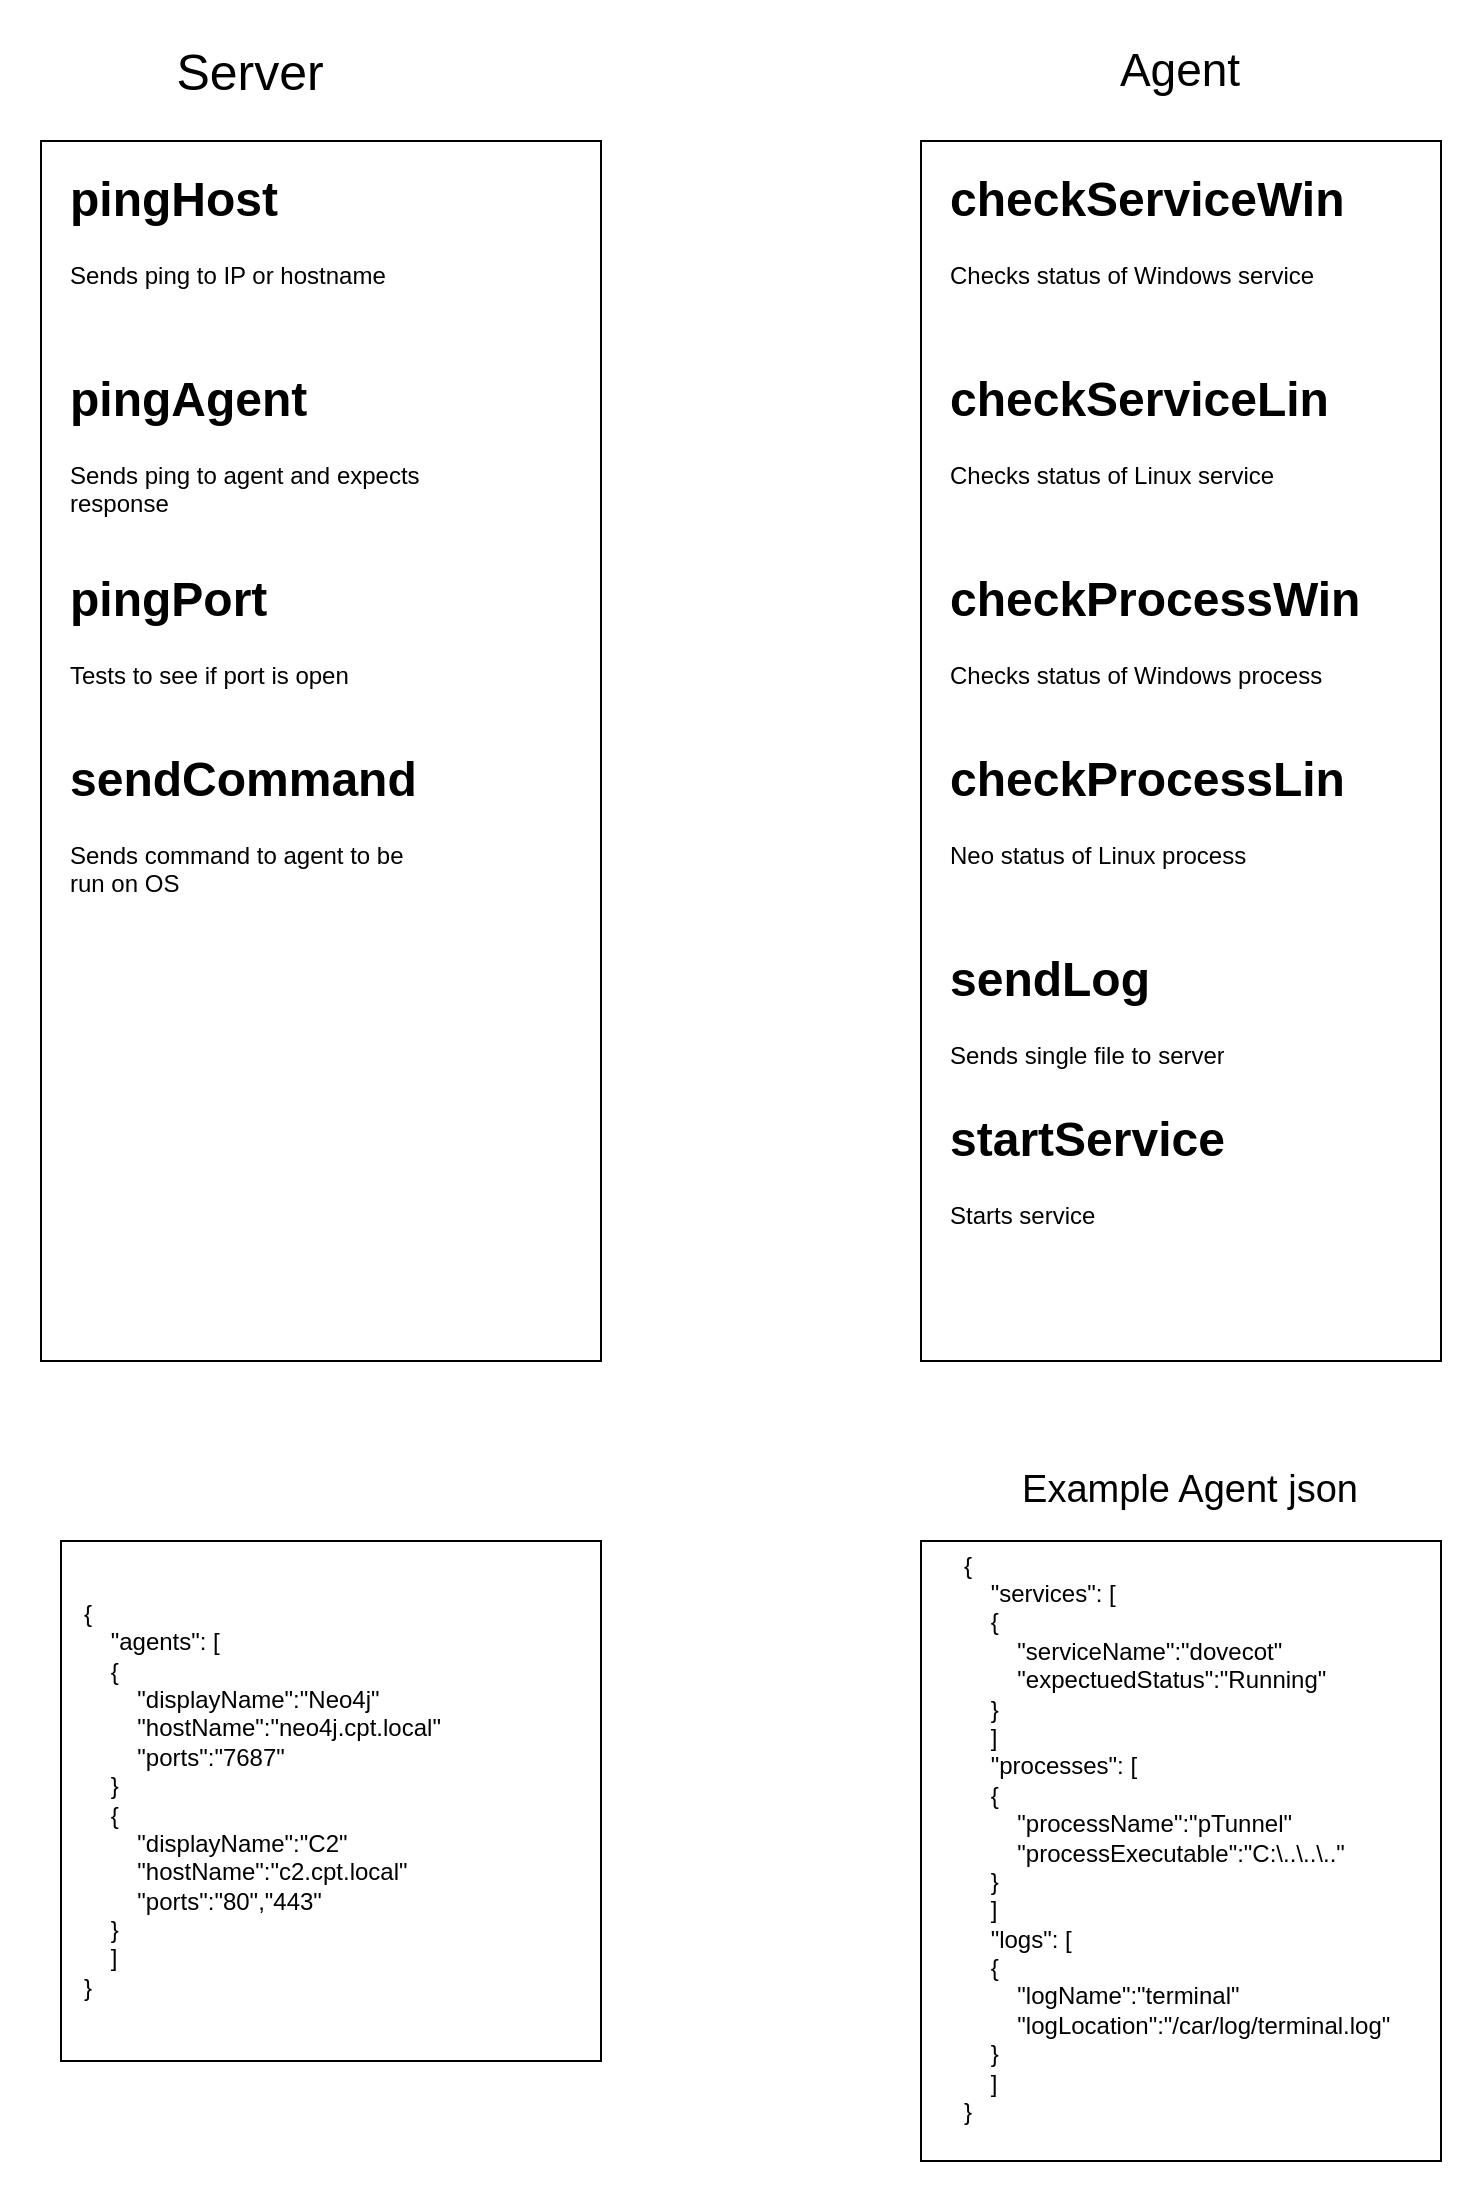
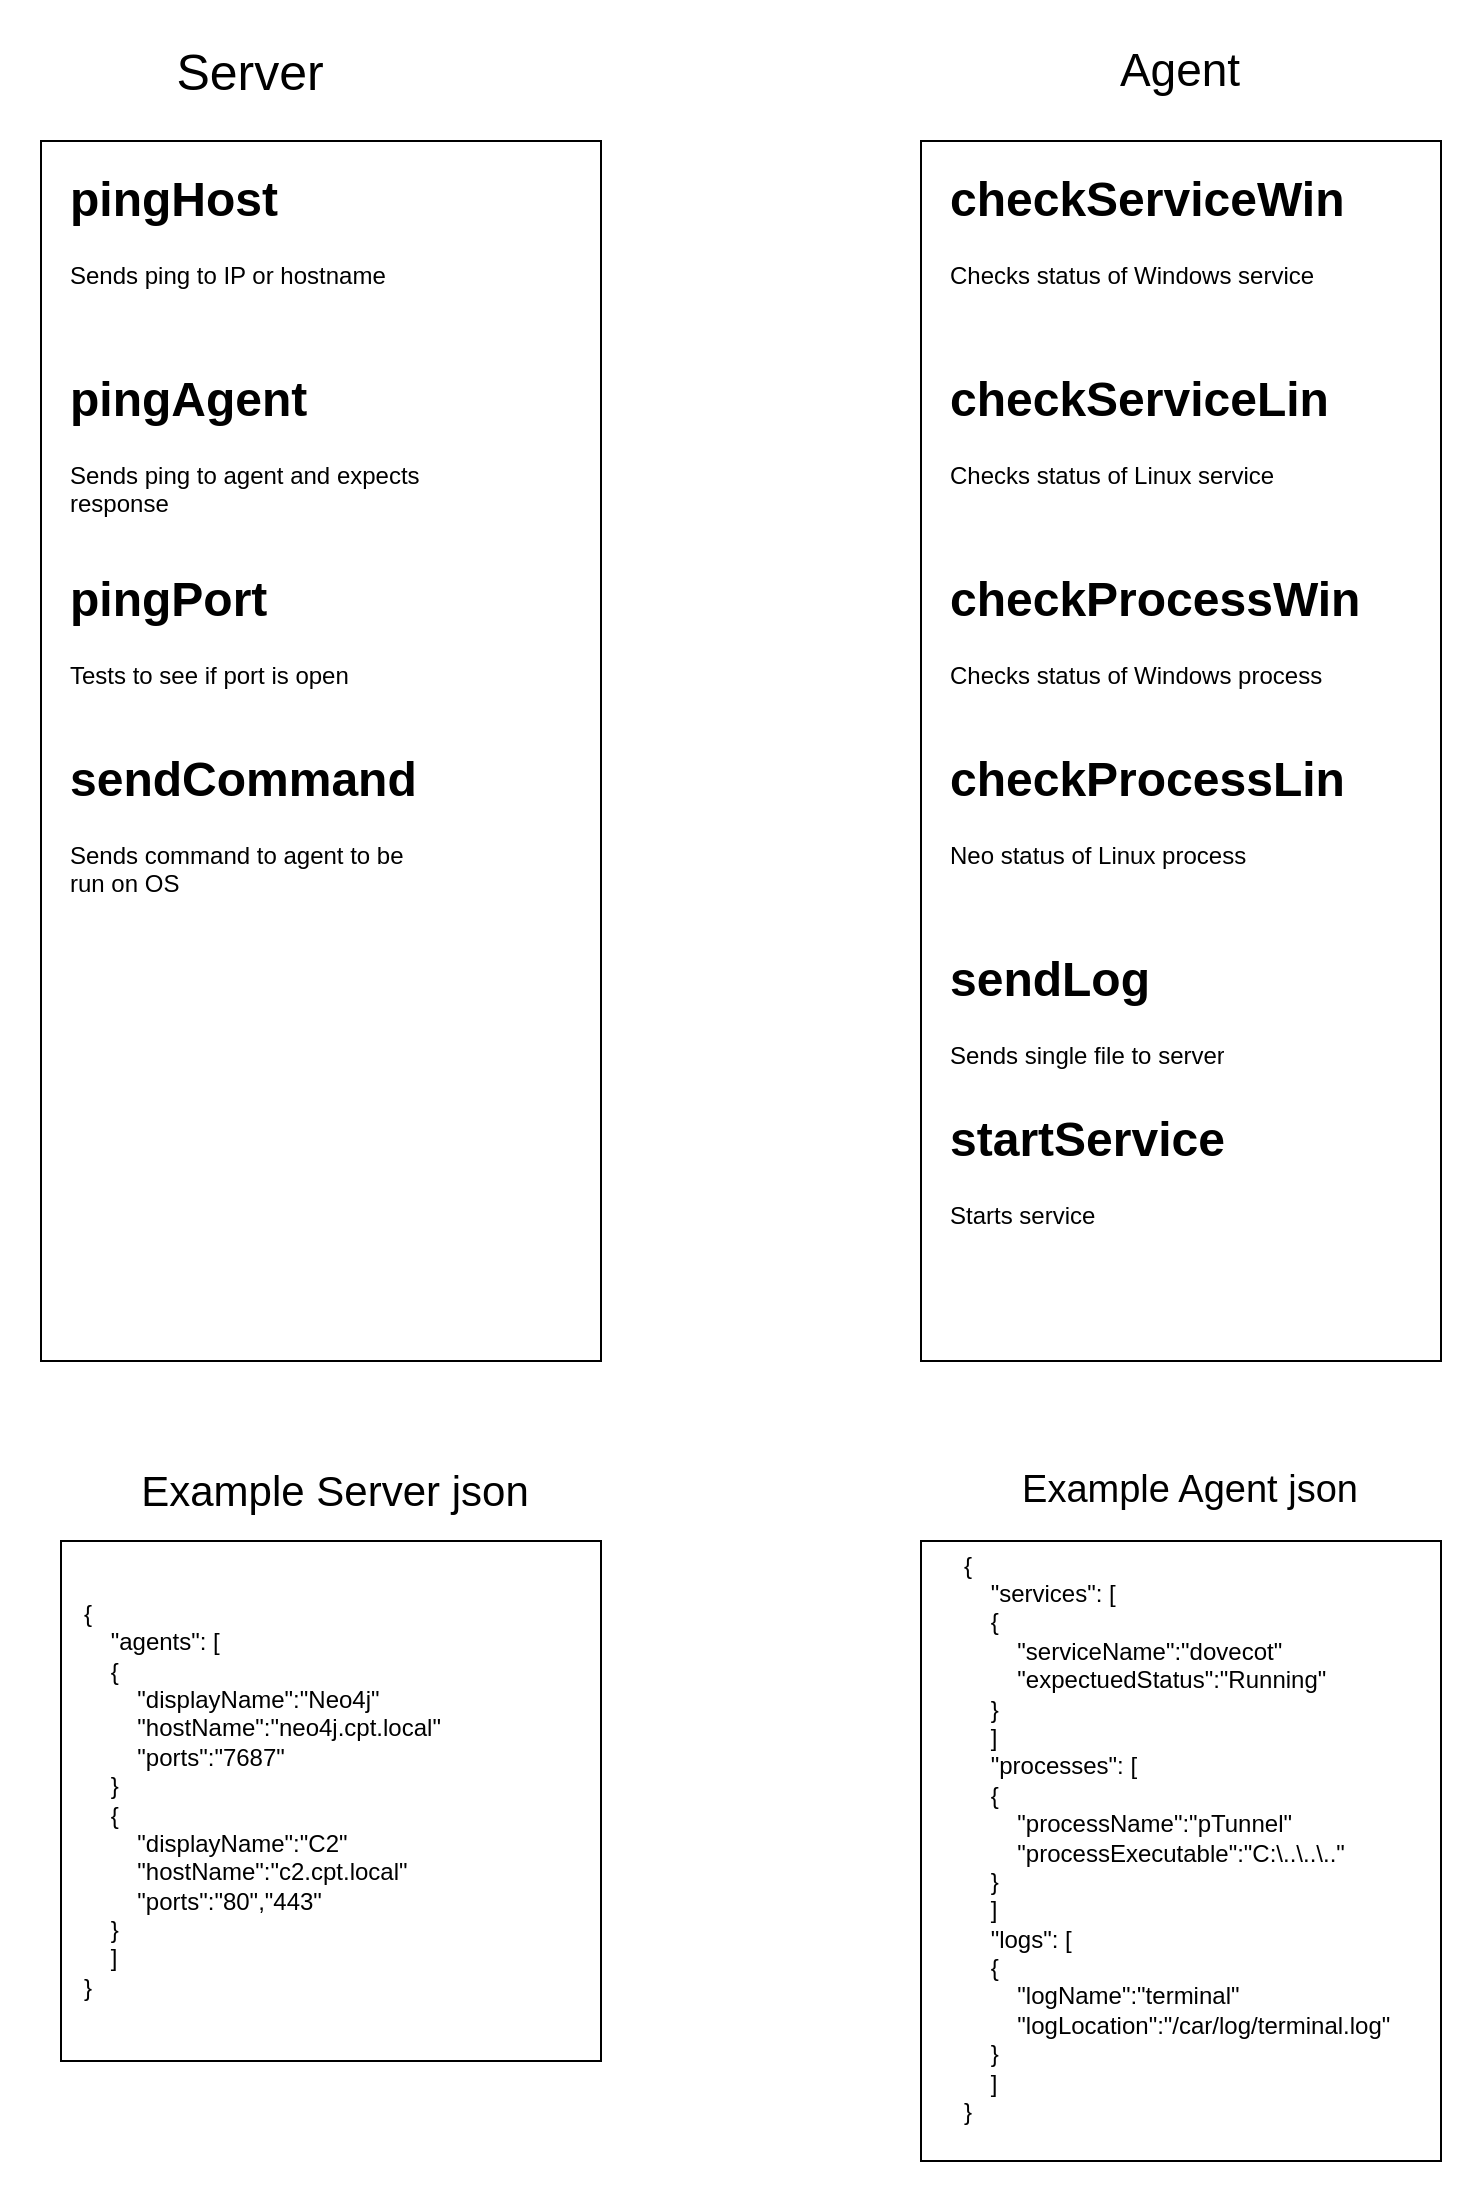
none -> (336, 1491)
